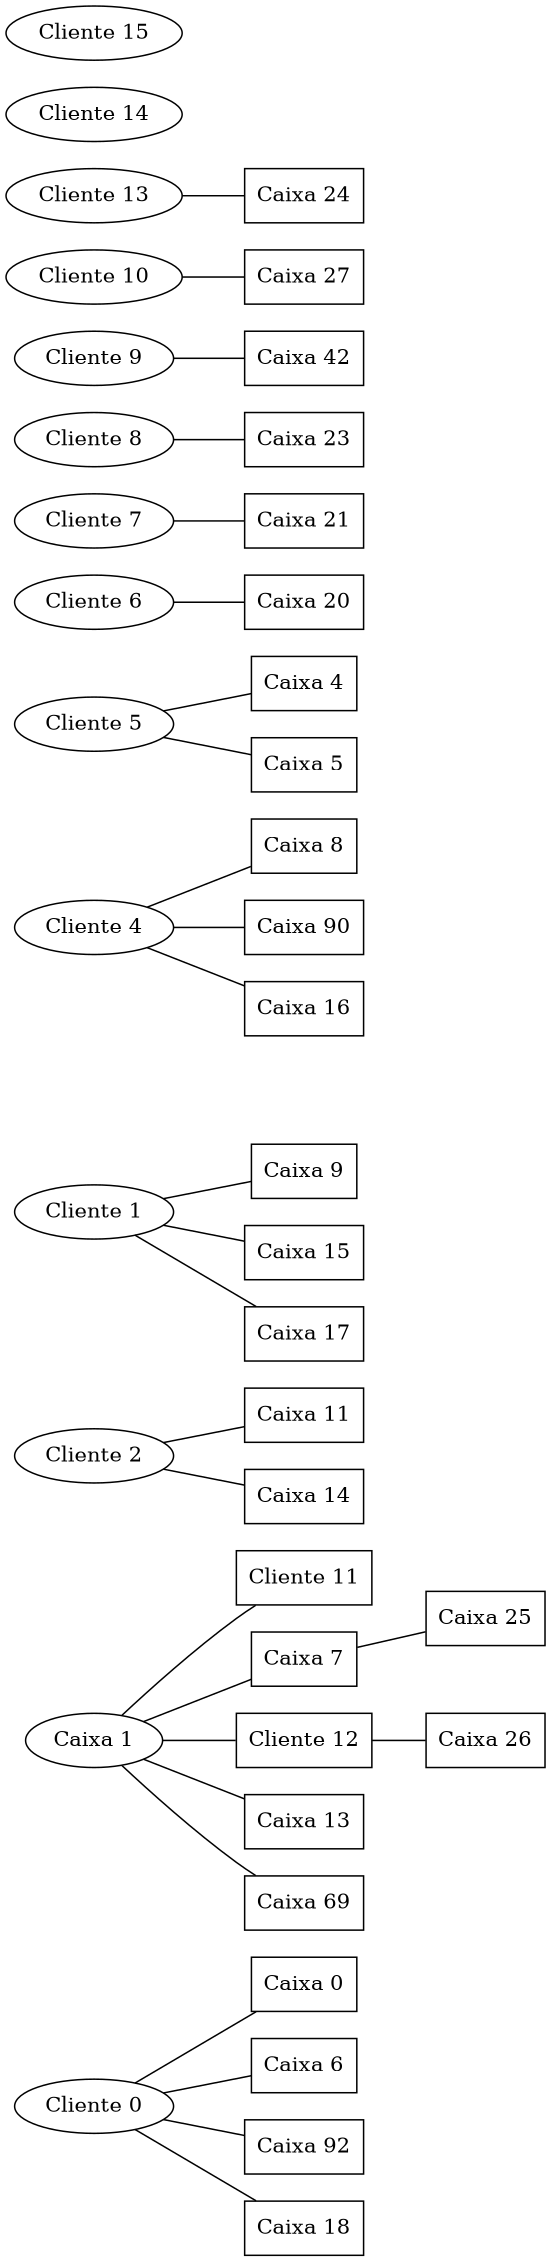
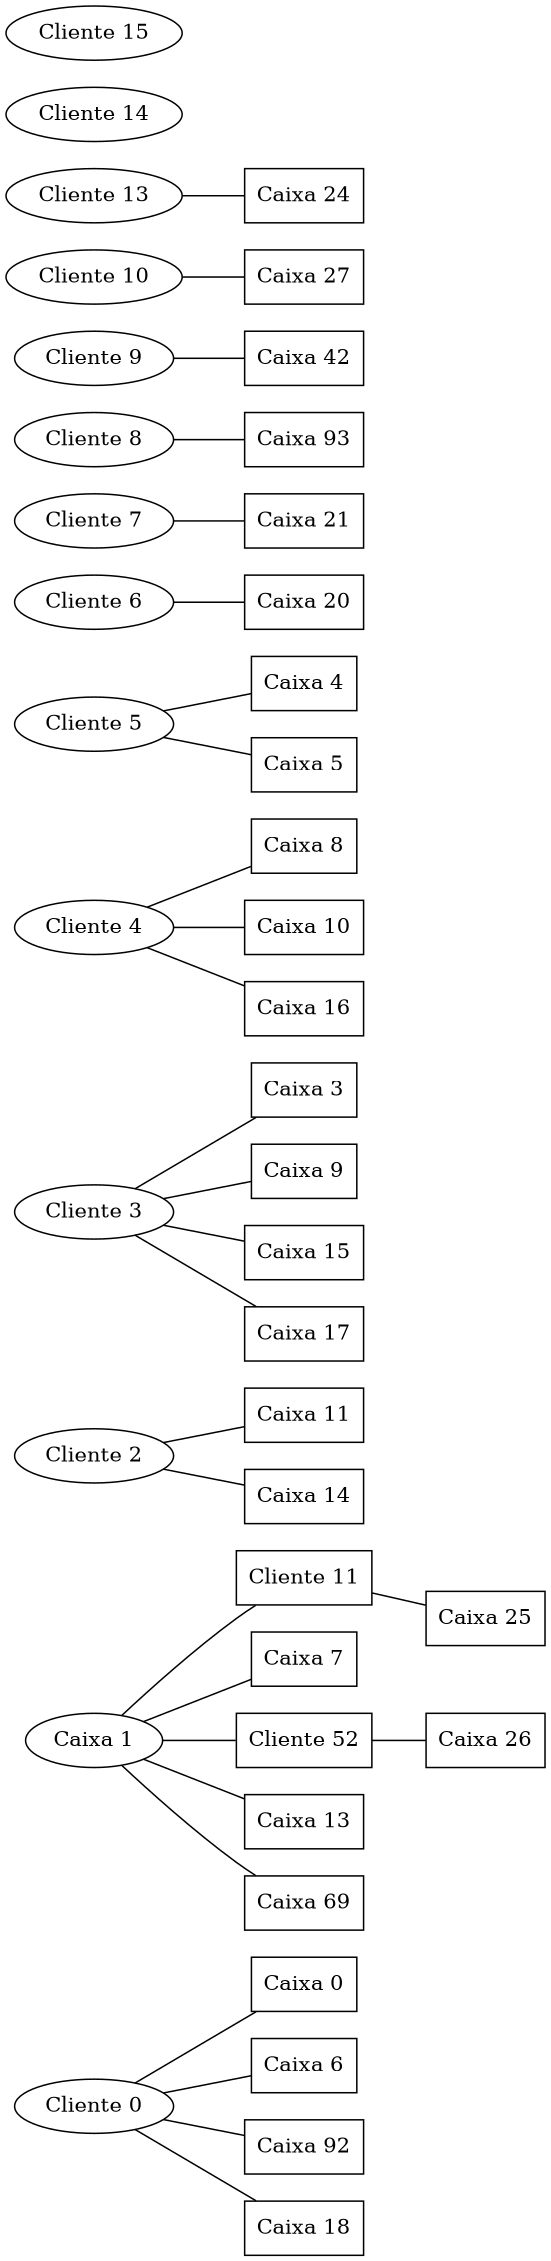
(304, 440) -> (304, 440)
(304, 927) -> (304, 927)
none -> (304, 1090)
(94, 1212) -> (94, 1212)
(391, 1640) -> (399, 1599)
(304, 1740) -> (304, 1740)
